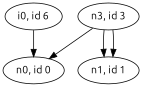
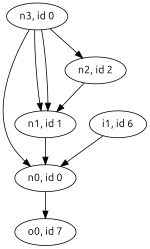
(34, 16) -> (118, 124)
(109, 16) -> (37, 16)
none -> (96, 70)
none -> (45, 148)
none -> (45, 232)
